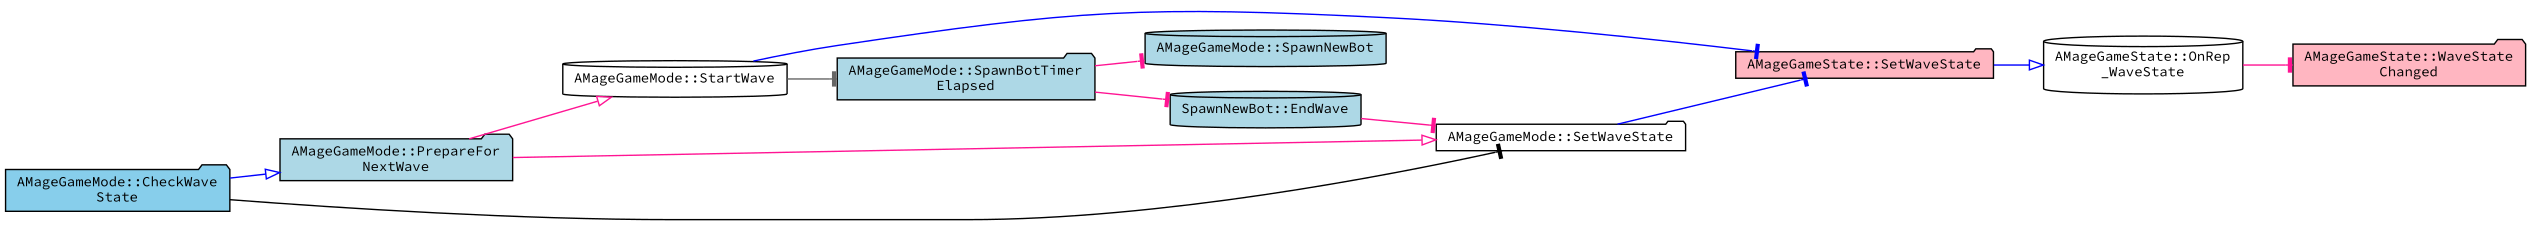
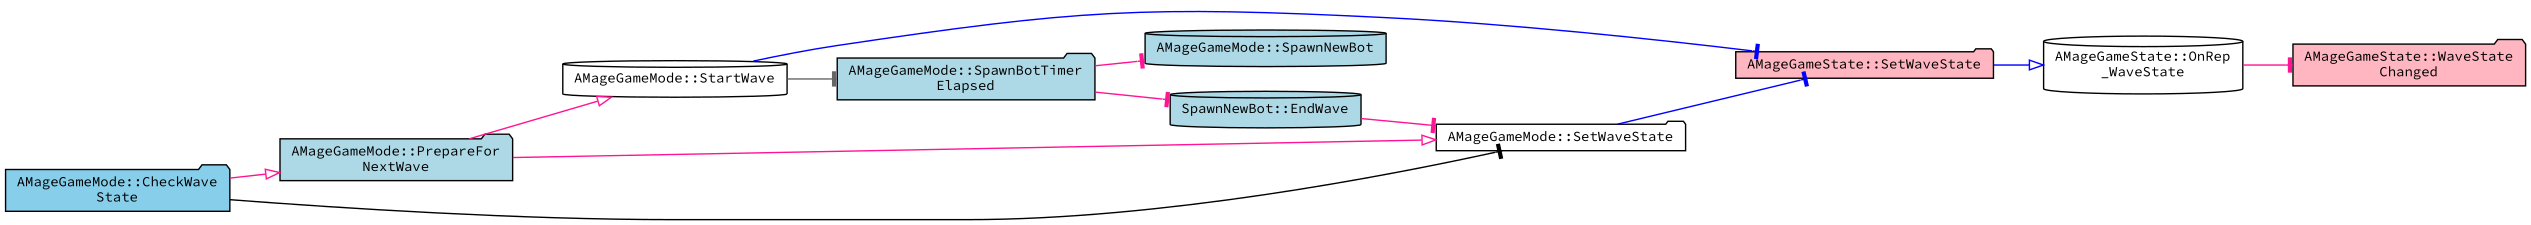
(248, 176) -> (248, 176)
